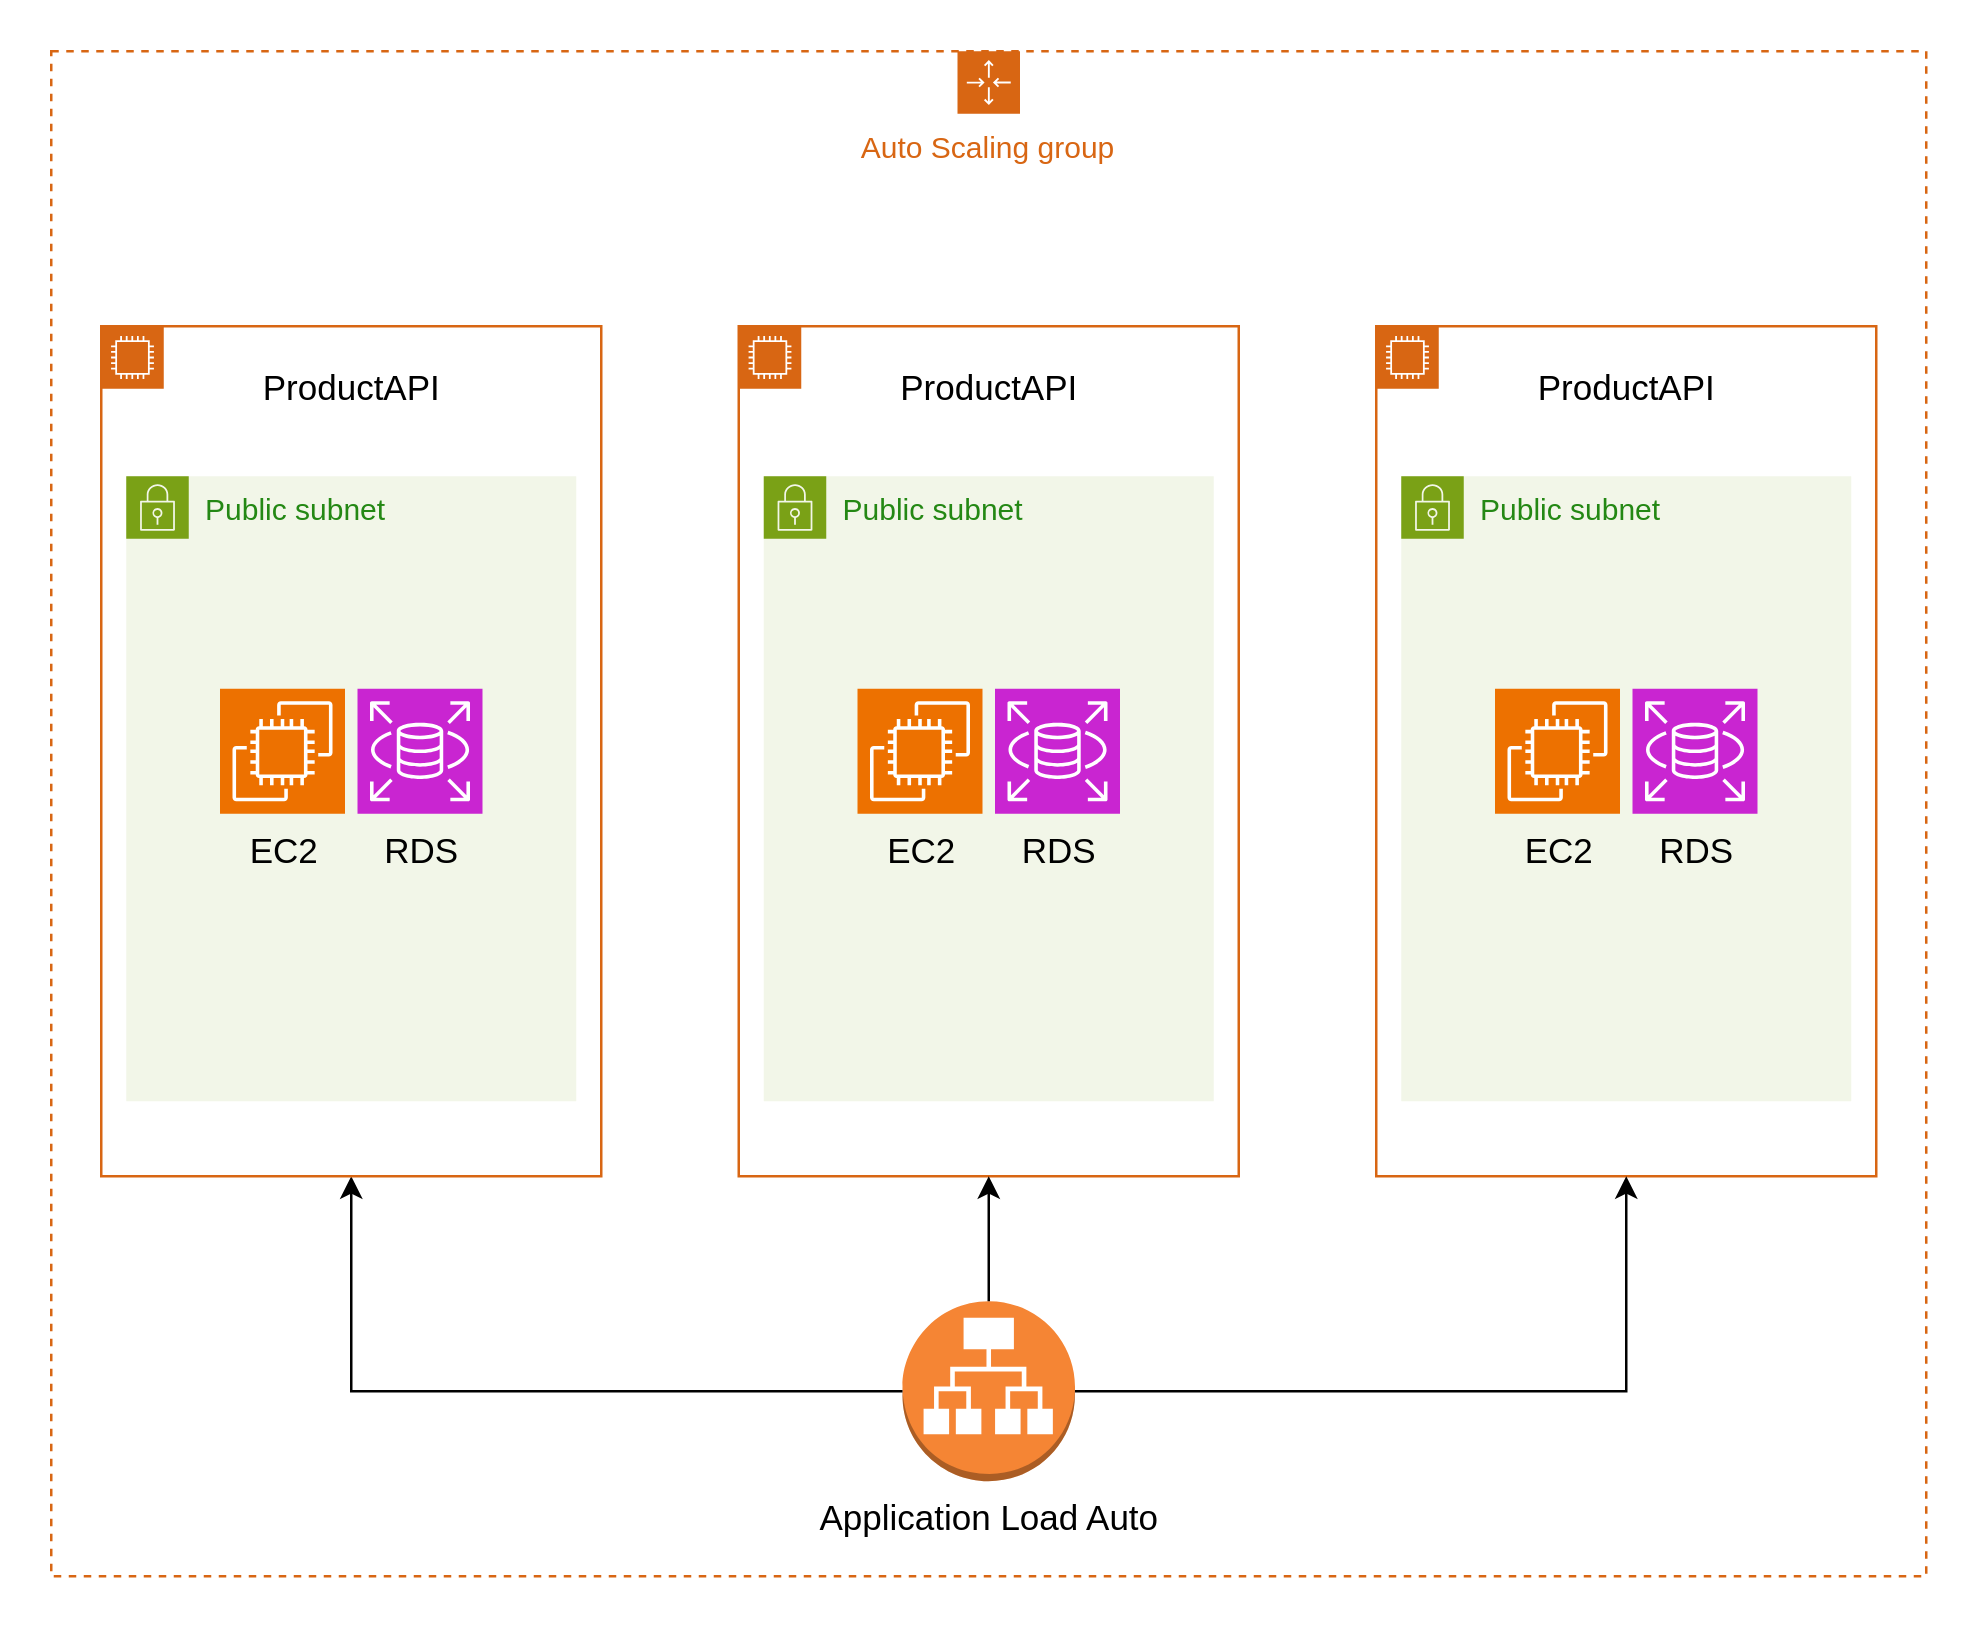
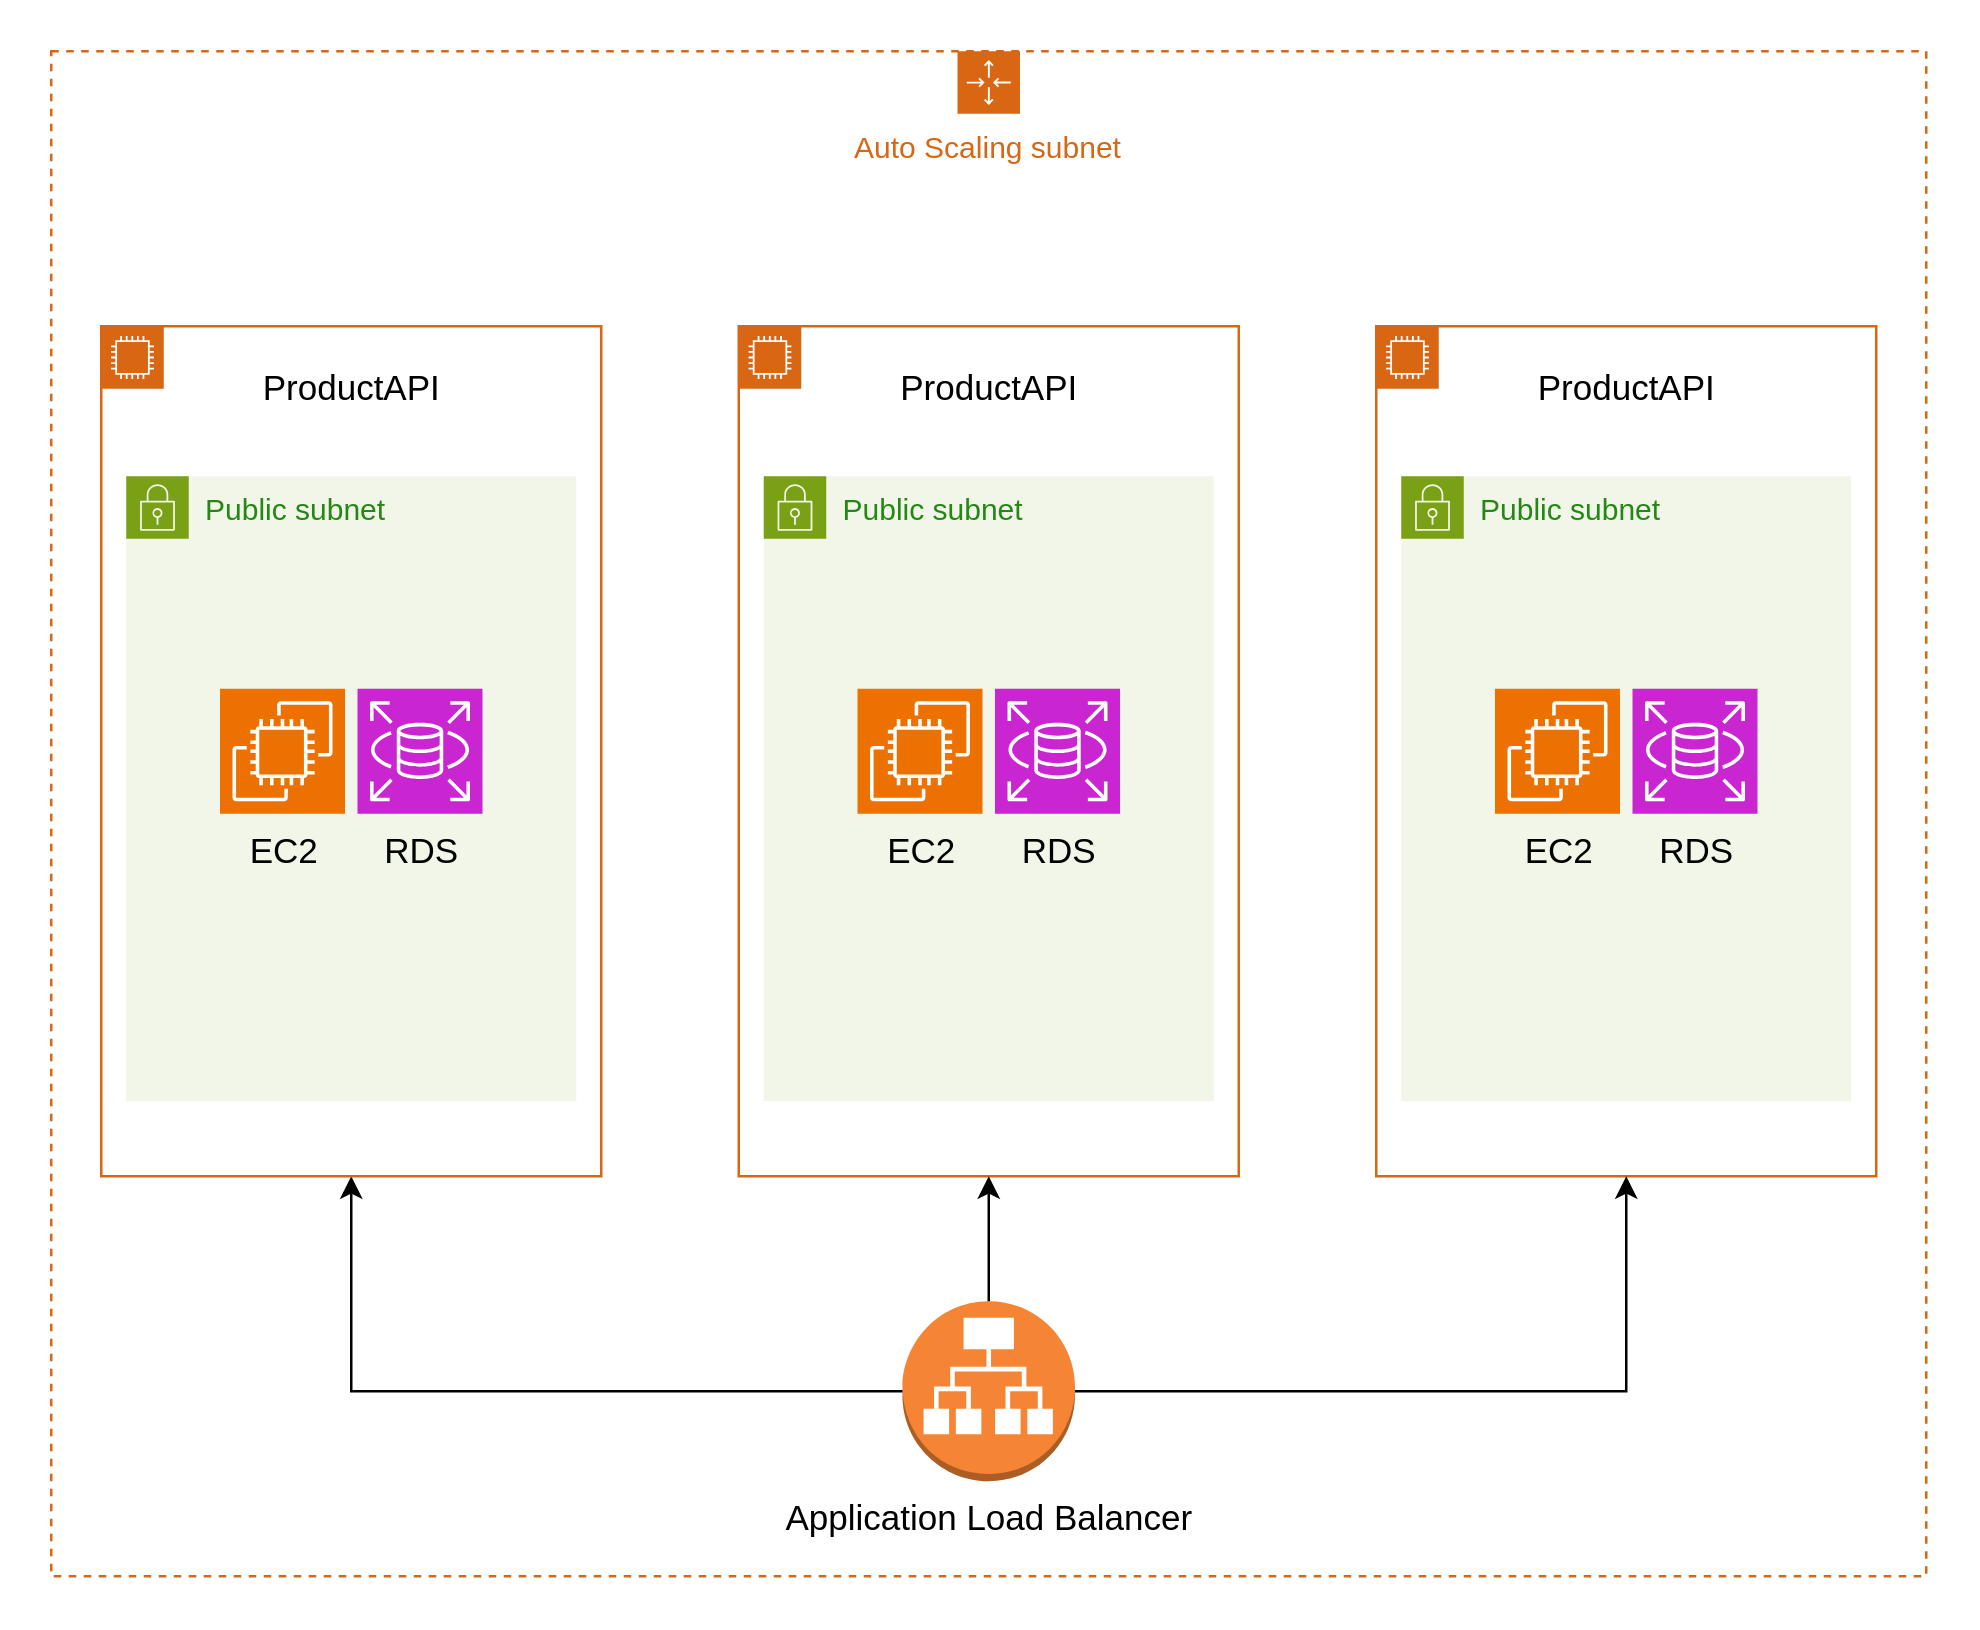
(989, 149) -> (989, 149)
(990, 1519) -> (990, 1519)
